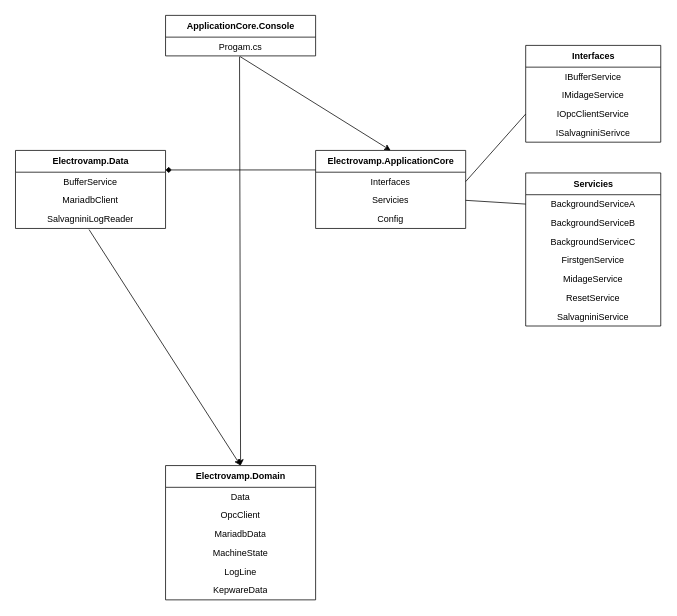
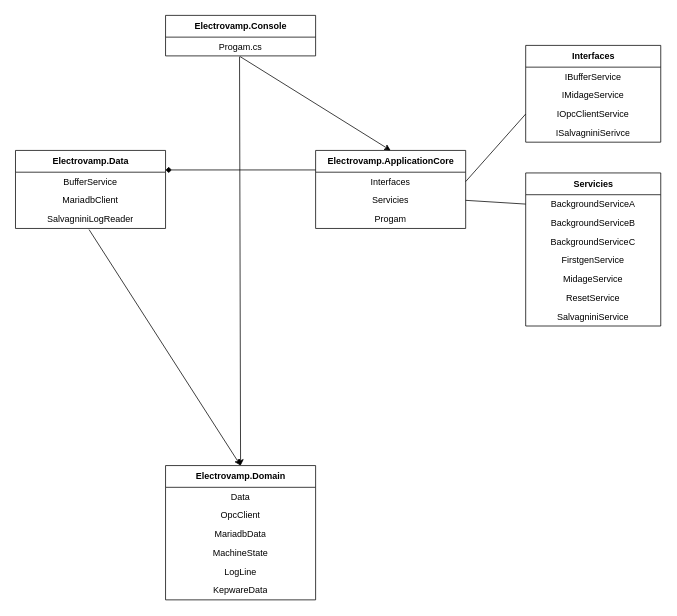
(241, 27) -> (241, 27)
(390, 219) -> (390, 219)
